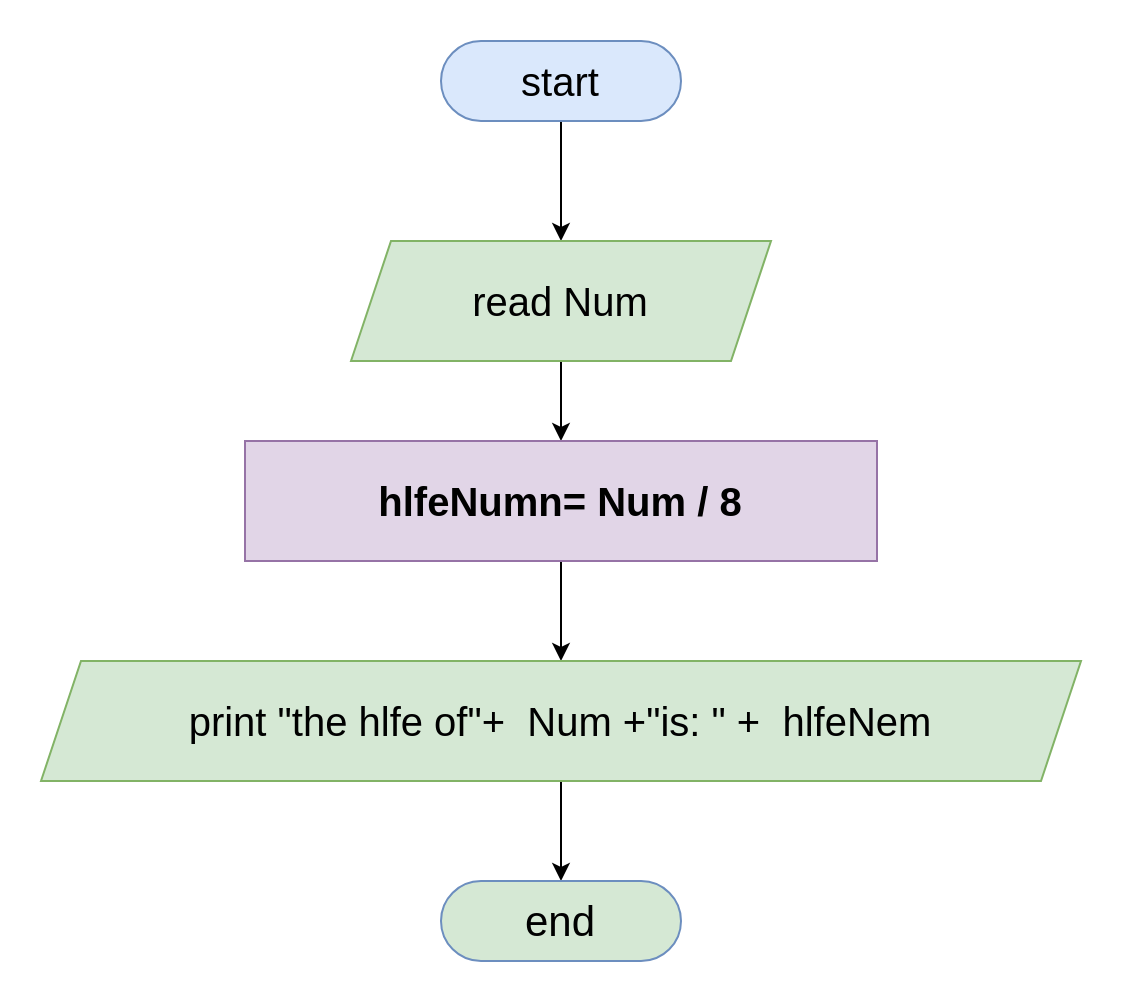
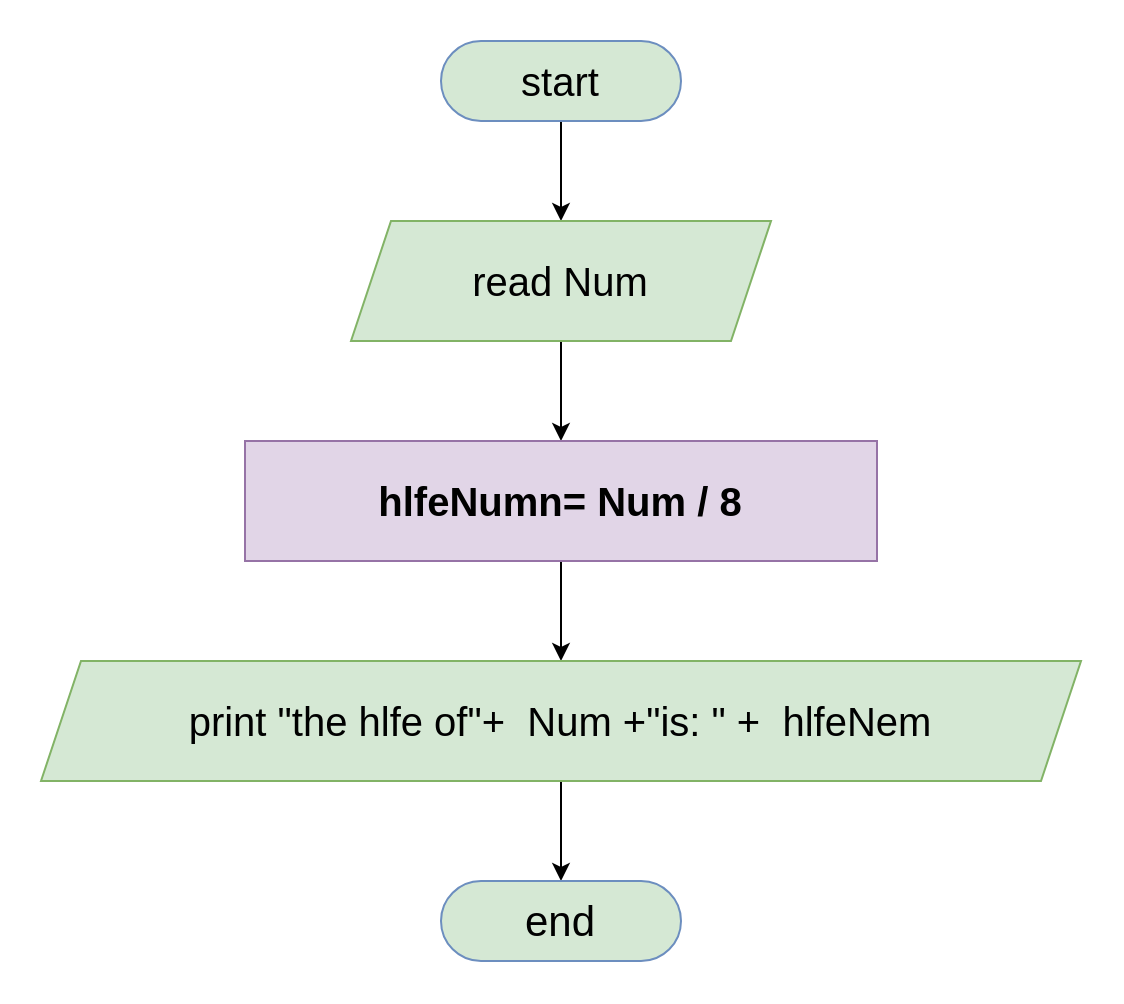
(561, 81) -> (561, 81)
(561, 301) -> (561, 281)
